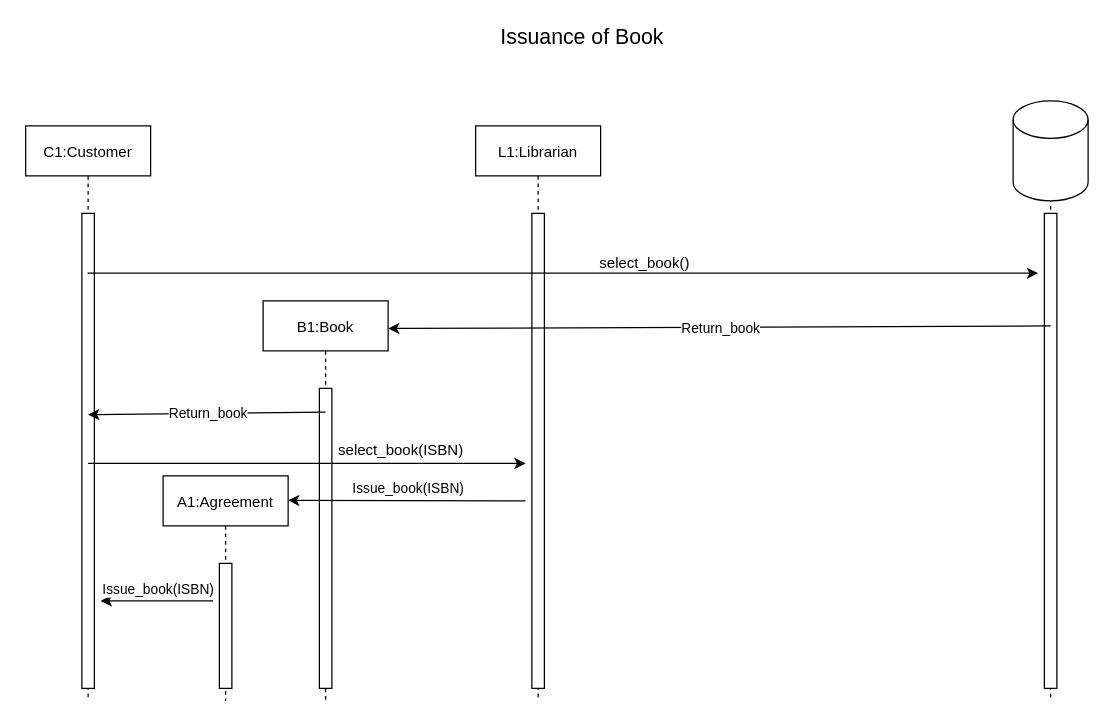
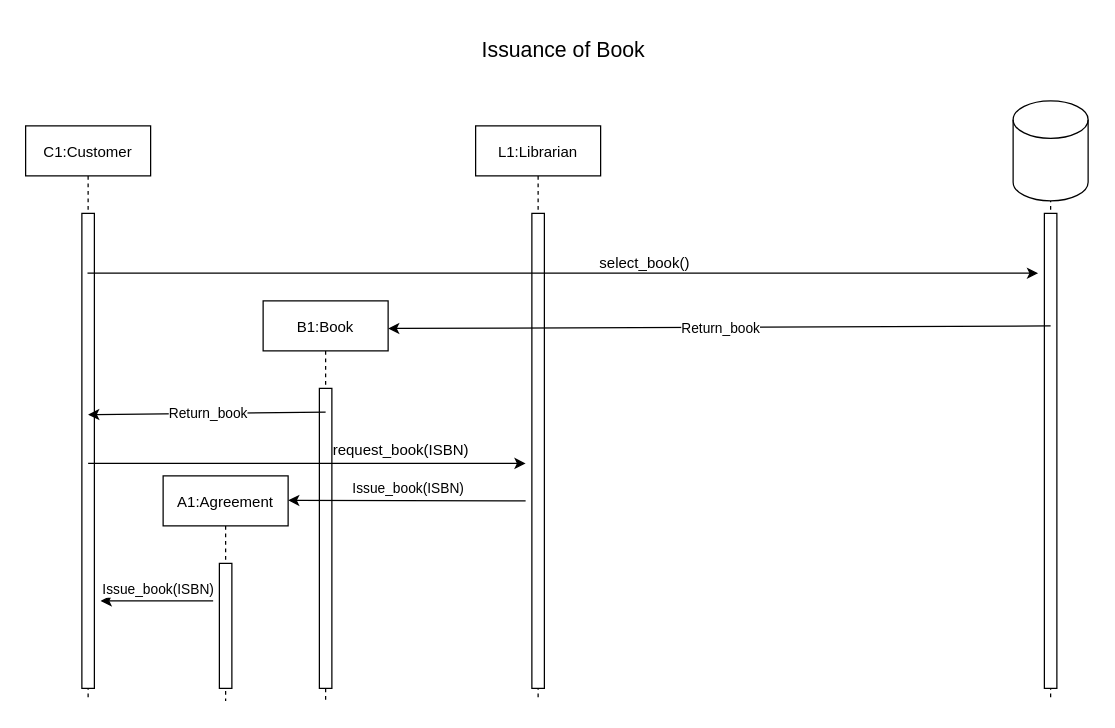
(582, 38) -> (563, 51)
(401, 451) -> (401, 451)
